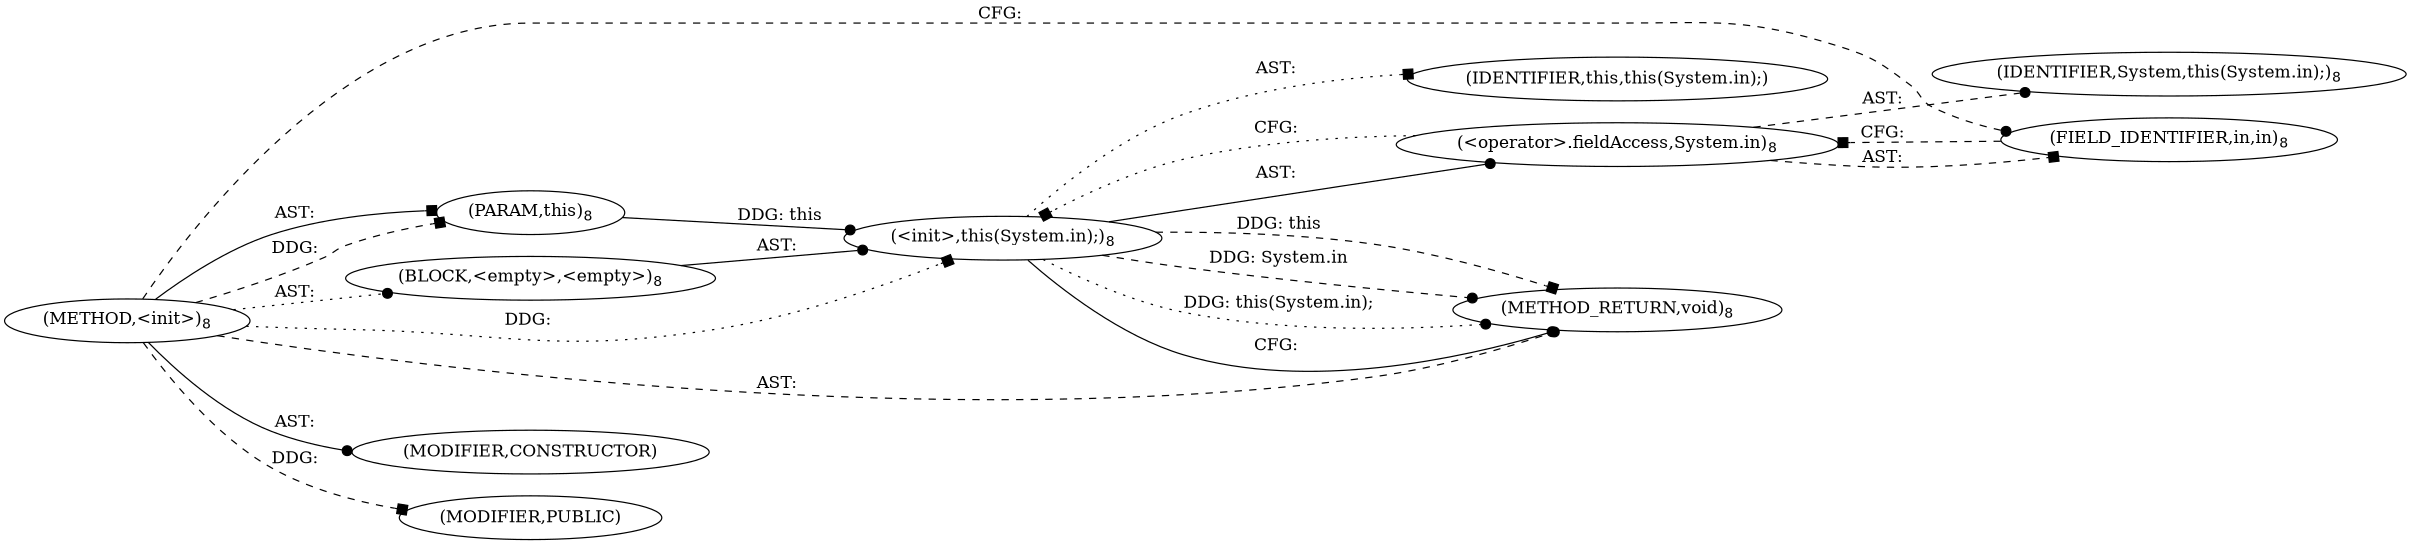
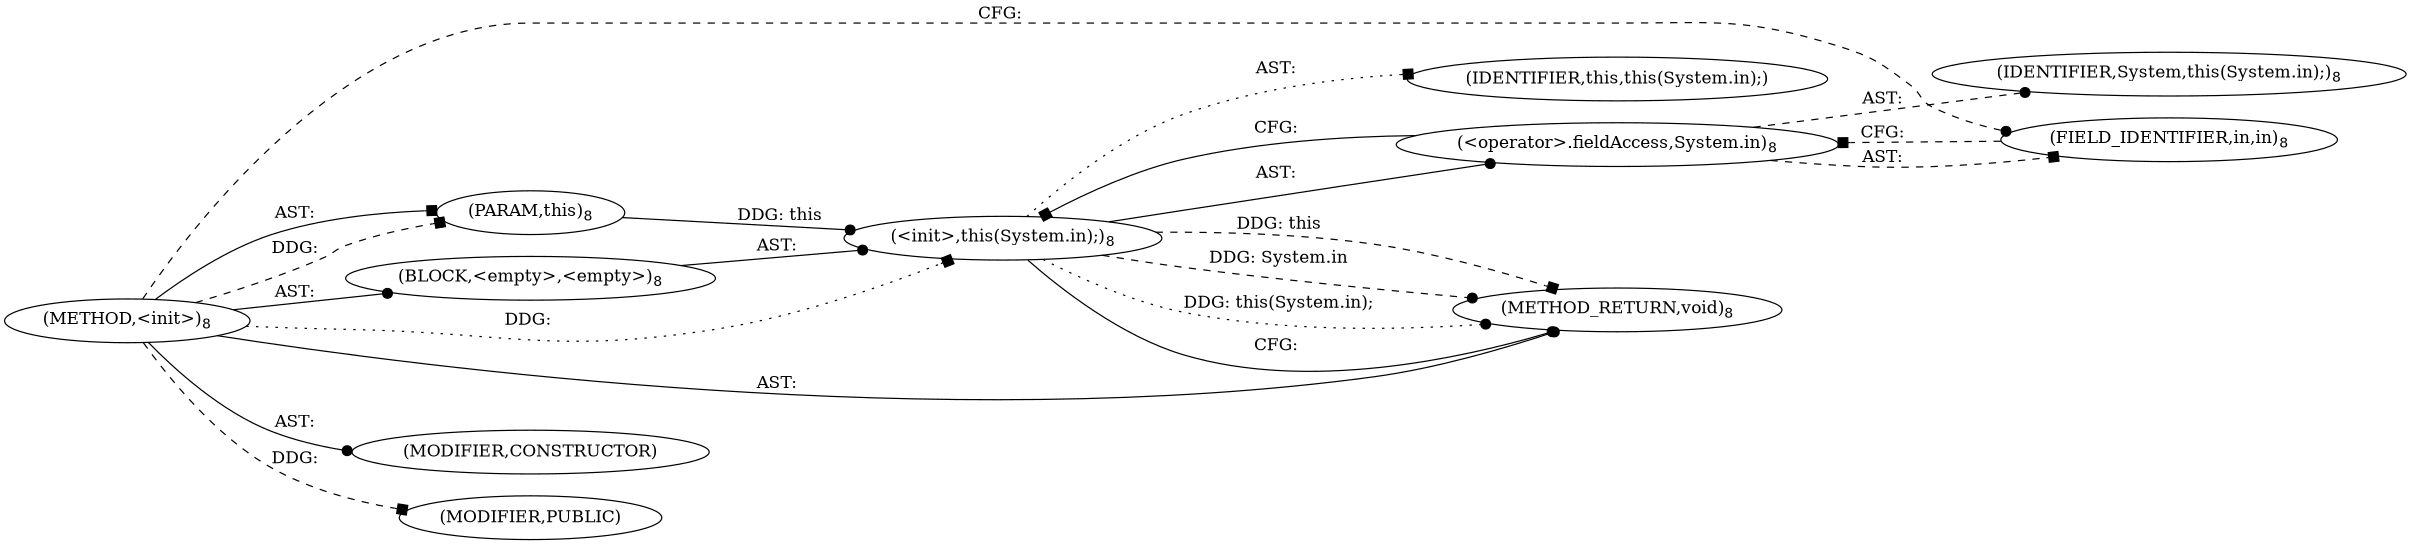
(1229, 151) -> (1229, 151)
(308, 302) -> (308, 302)
(885, 398) -> (885, 398)
